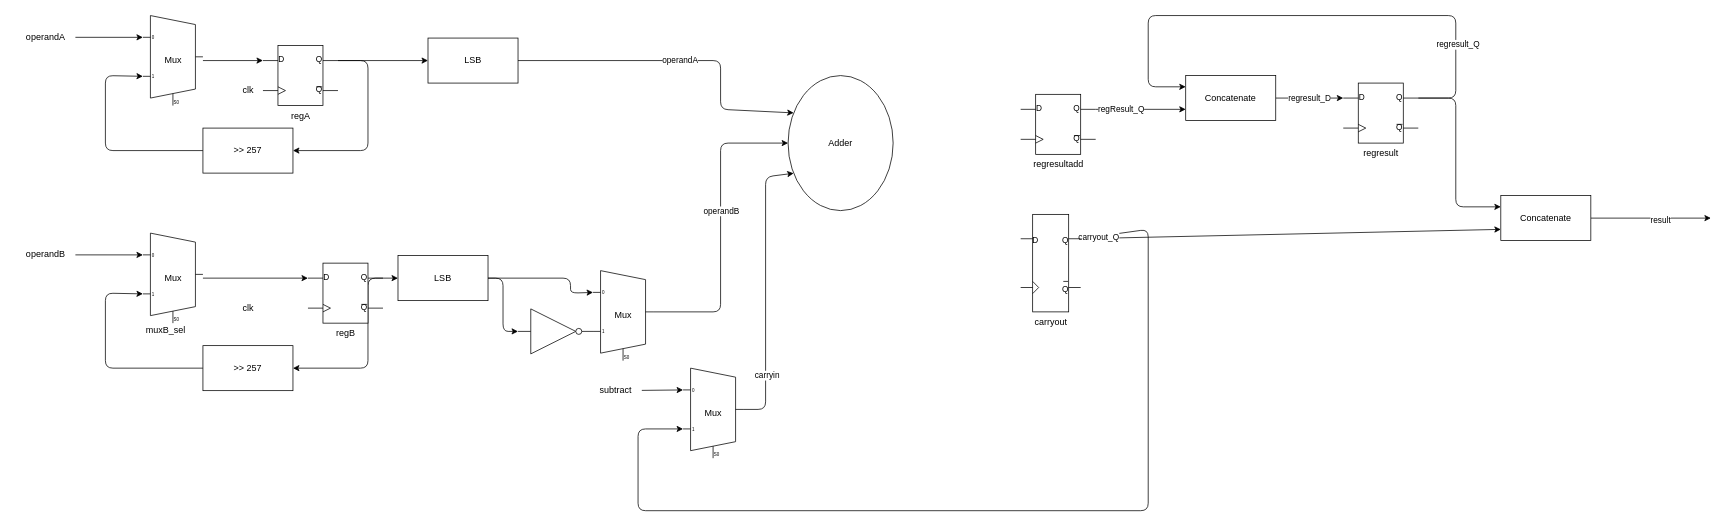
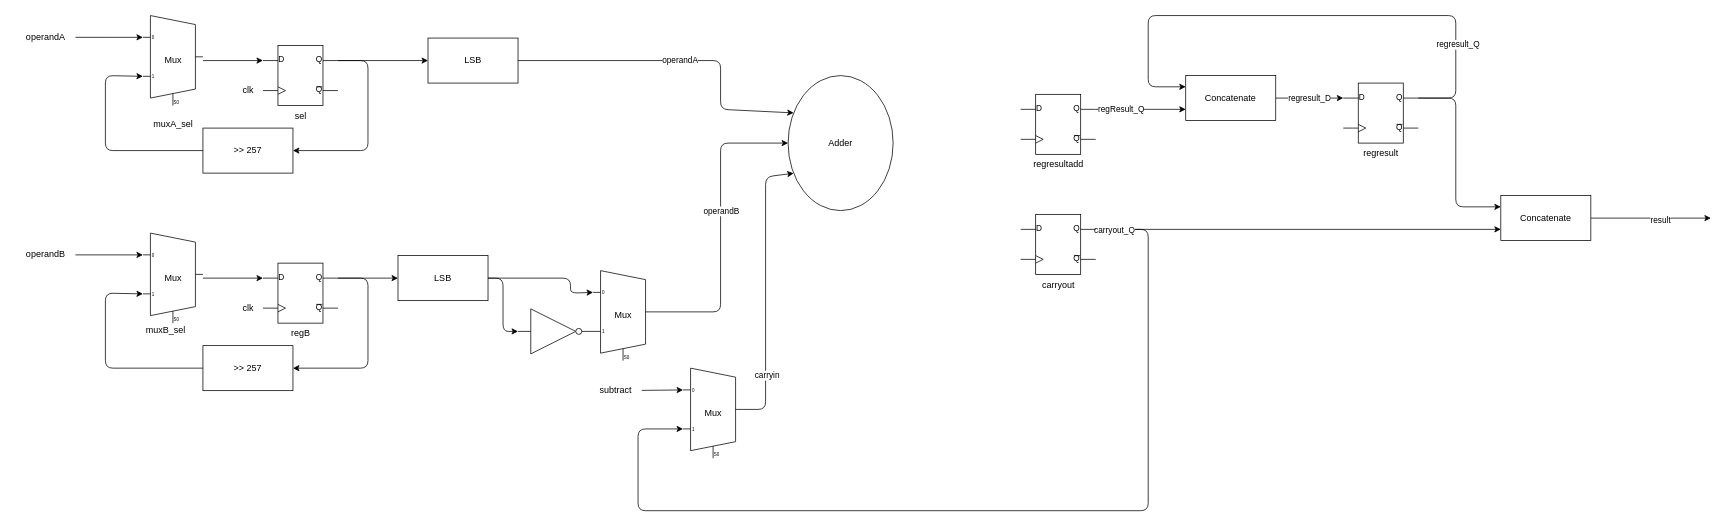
(281, 60) -> (281, 60)
none -> (173, 124)
(1050, 263) -> (1058, 244)
(345, 293) -> (300, 293)
